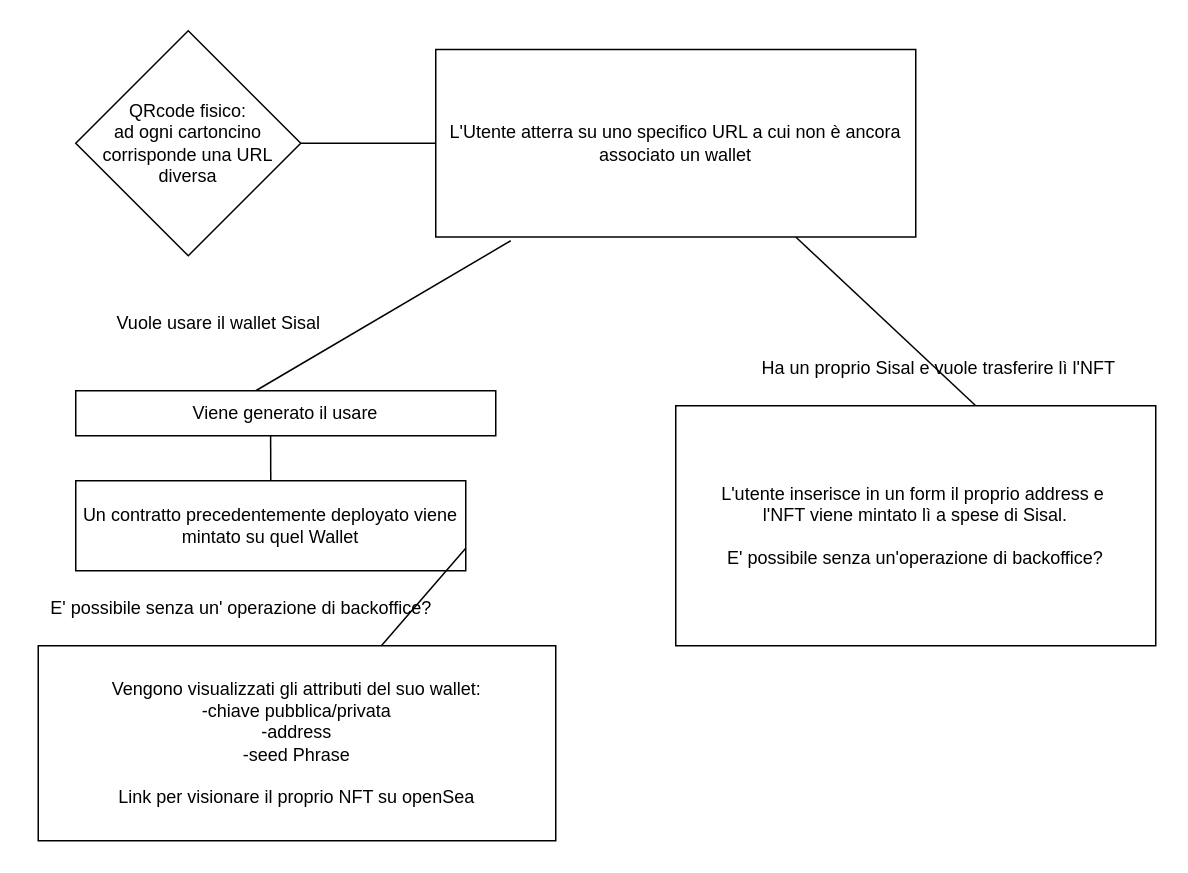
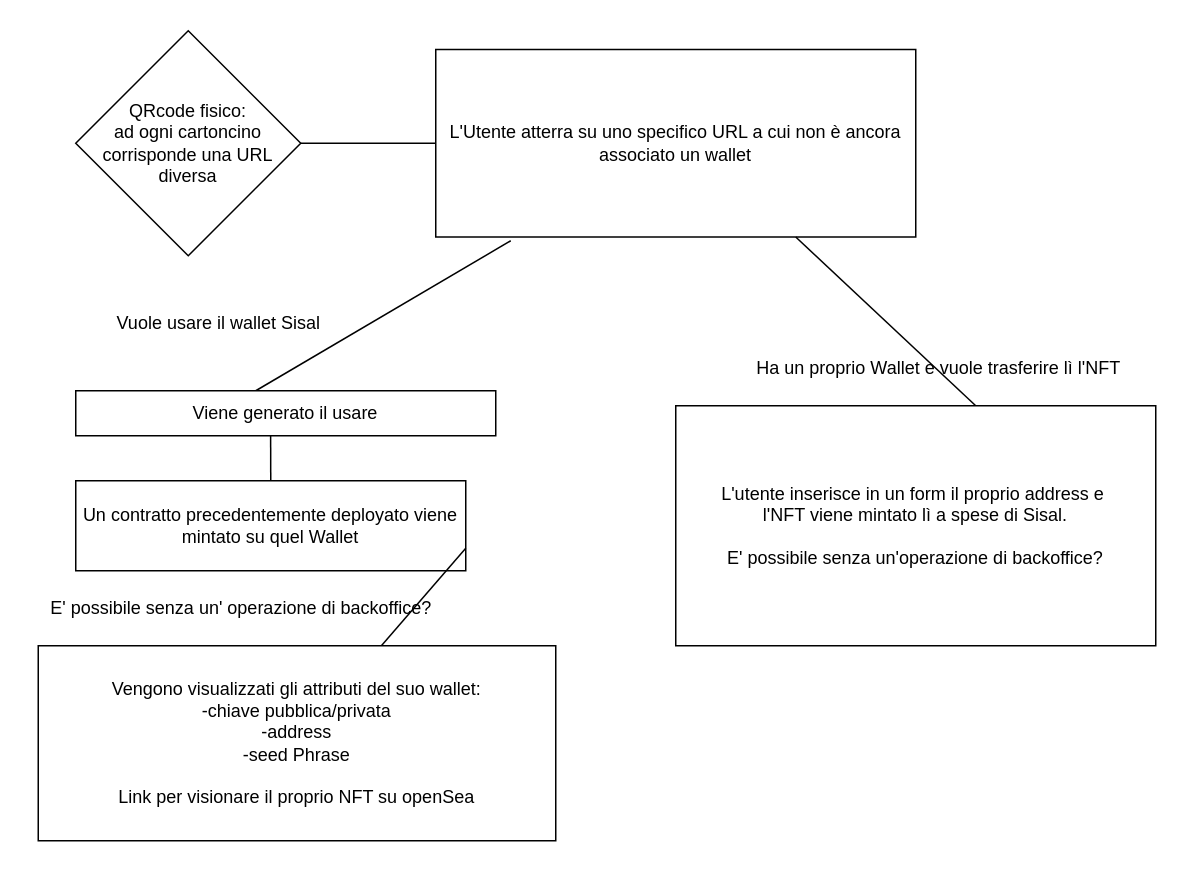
(939, 368) -> (939, 368)
